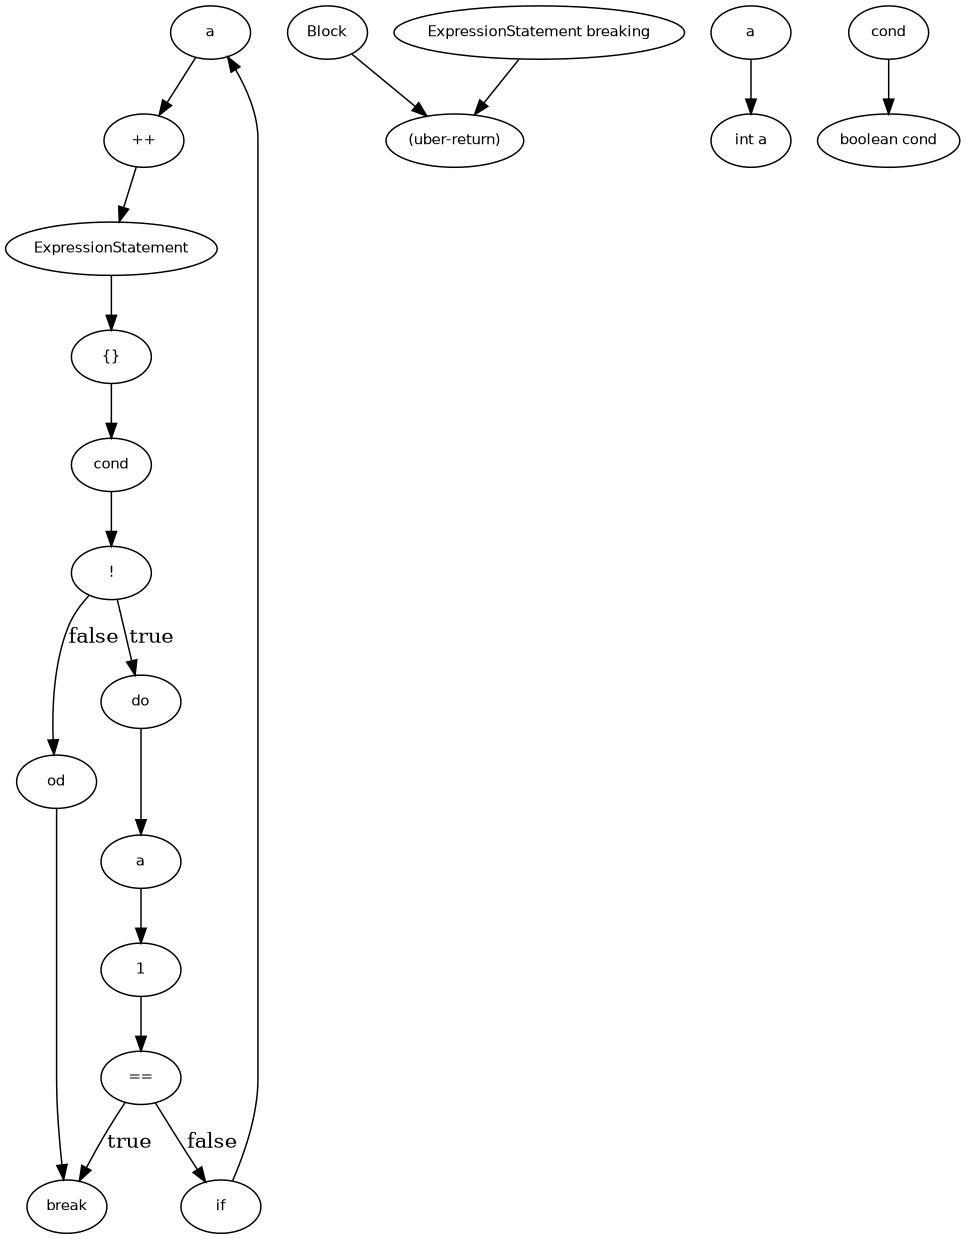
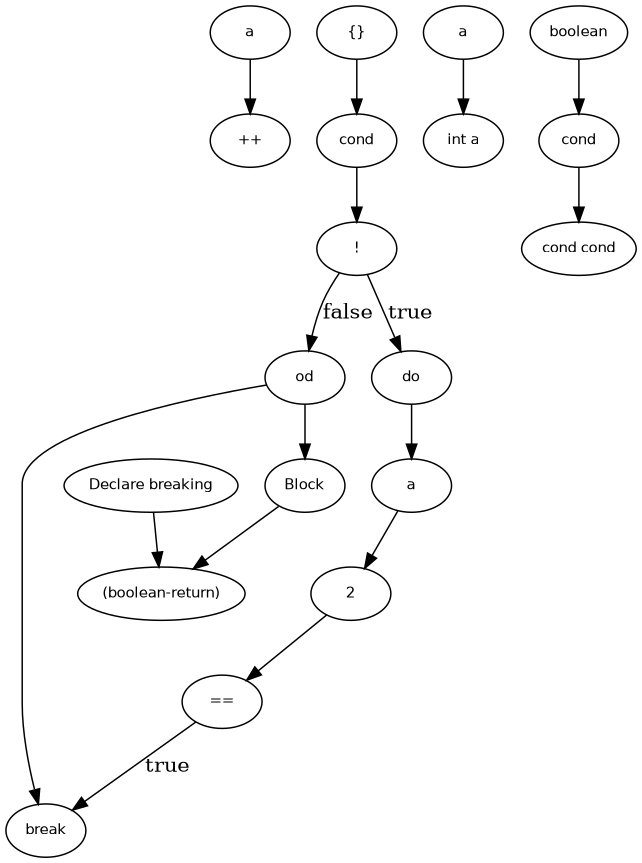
(539, 33) -> (151, 486)
none -> (579, 33)
(455, 141) -> (161, 594)
(889, 141) -> (579, 249)
(111, 249) -> none
none -> (305, 424)
(141, 970) -> (351, 594)
(221, 1207) -> none
